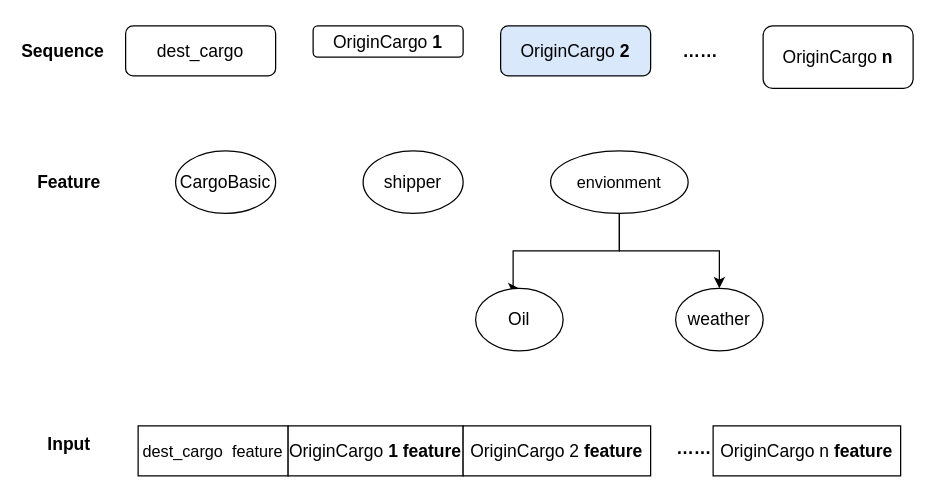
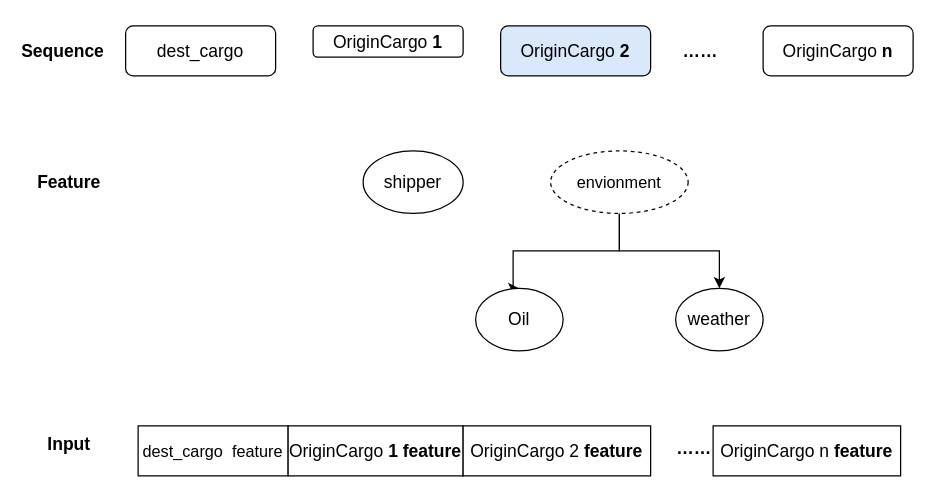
(838, 57) -> (838, 51)
(226, 182) -> none
(619, 182) -> (619, 182)
